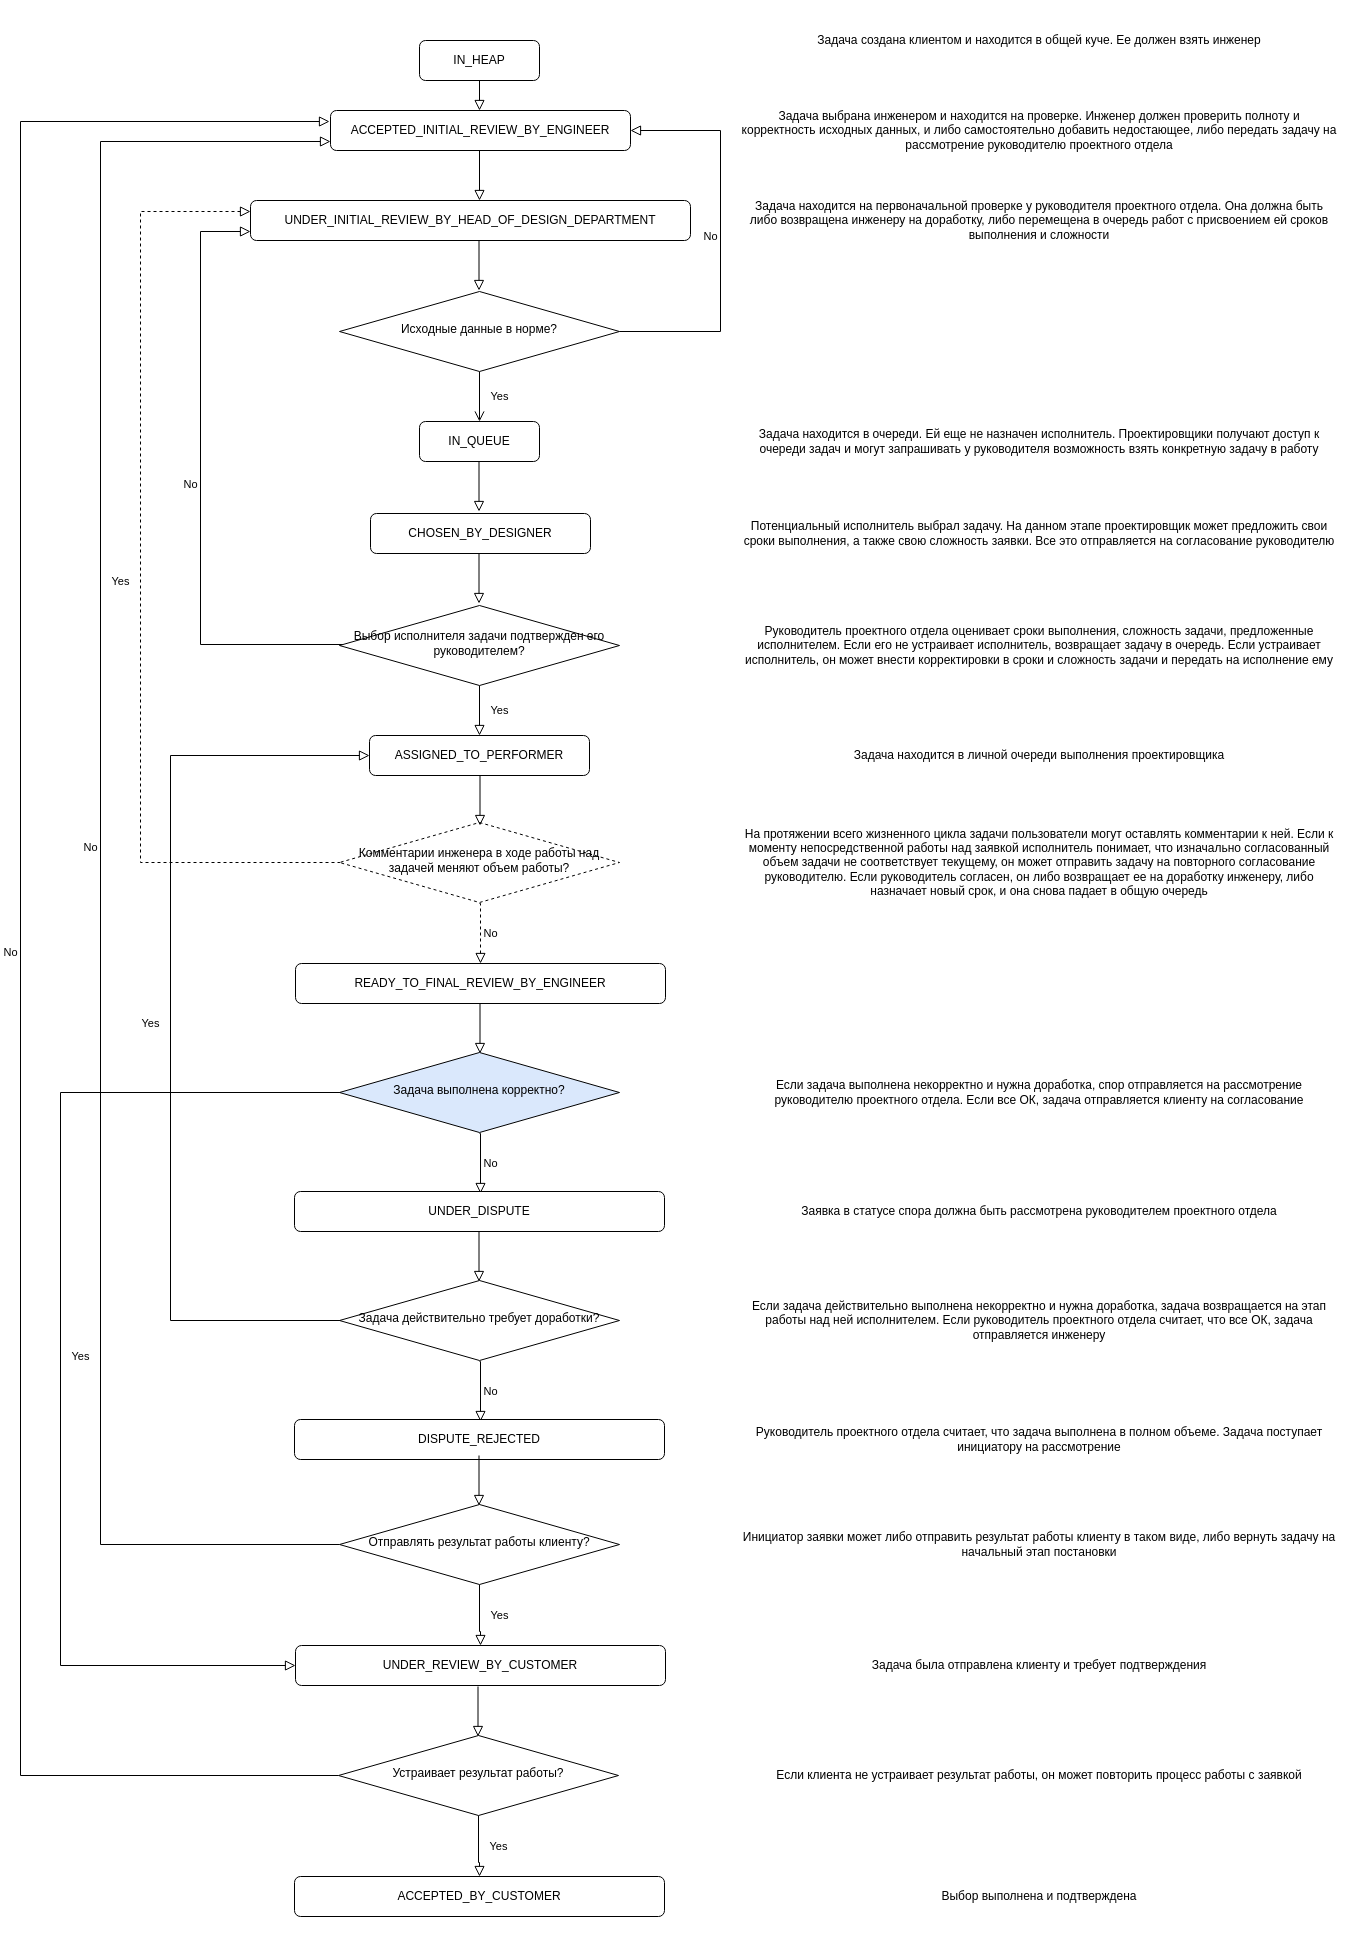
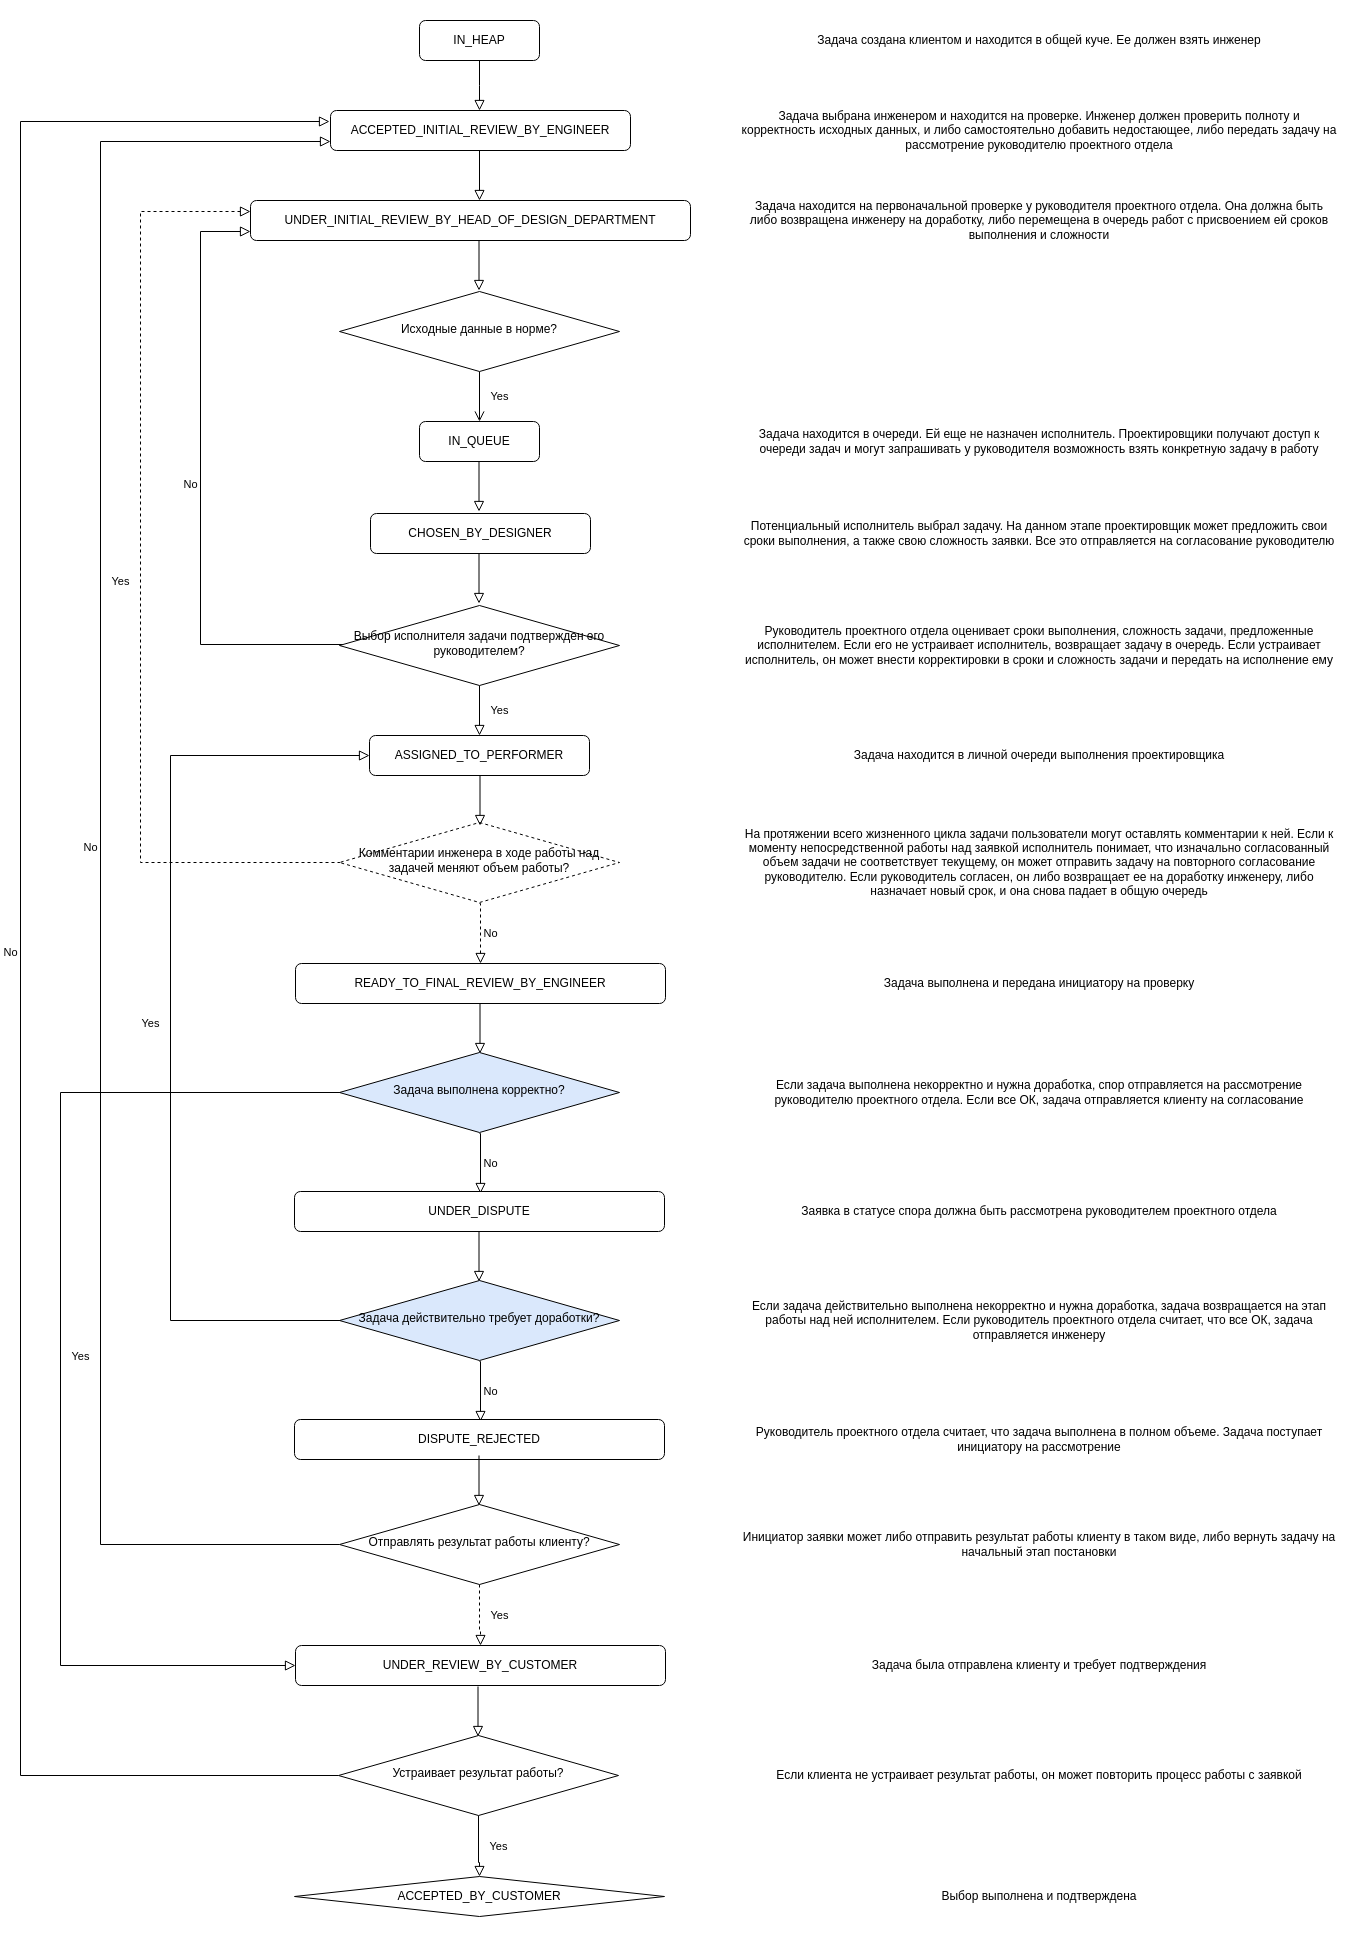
(480, 61) -> (480, 41)
(721, 243) -> none
none -> (1040, 984)
(480, 1321) -> (480, 1321)
(480, 1610) -> (480, 1610)
(480, 1897) -> (480, 1897)
